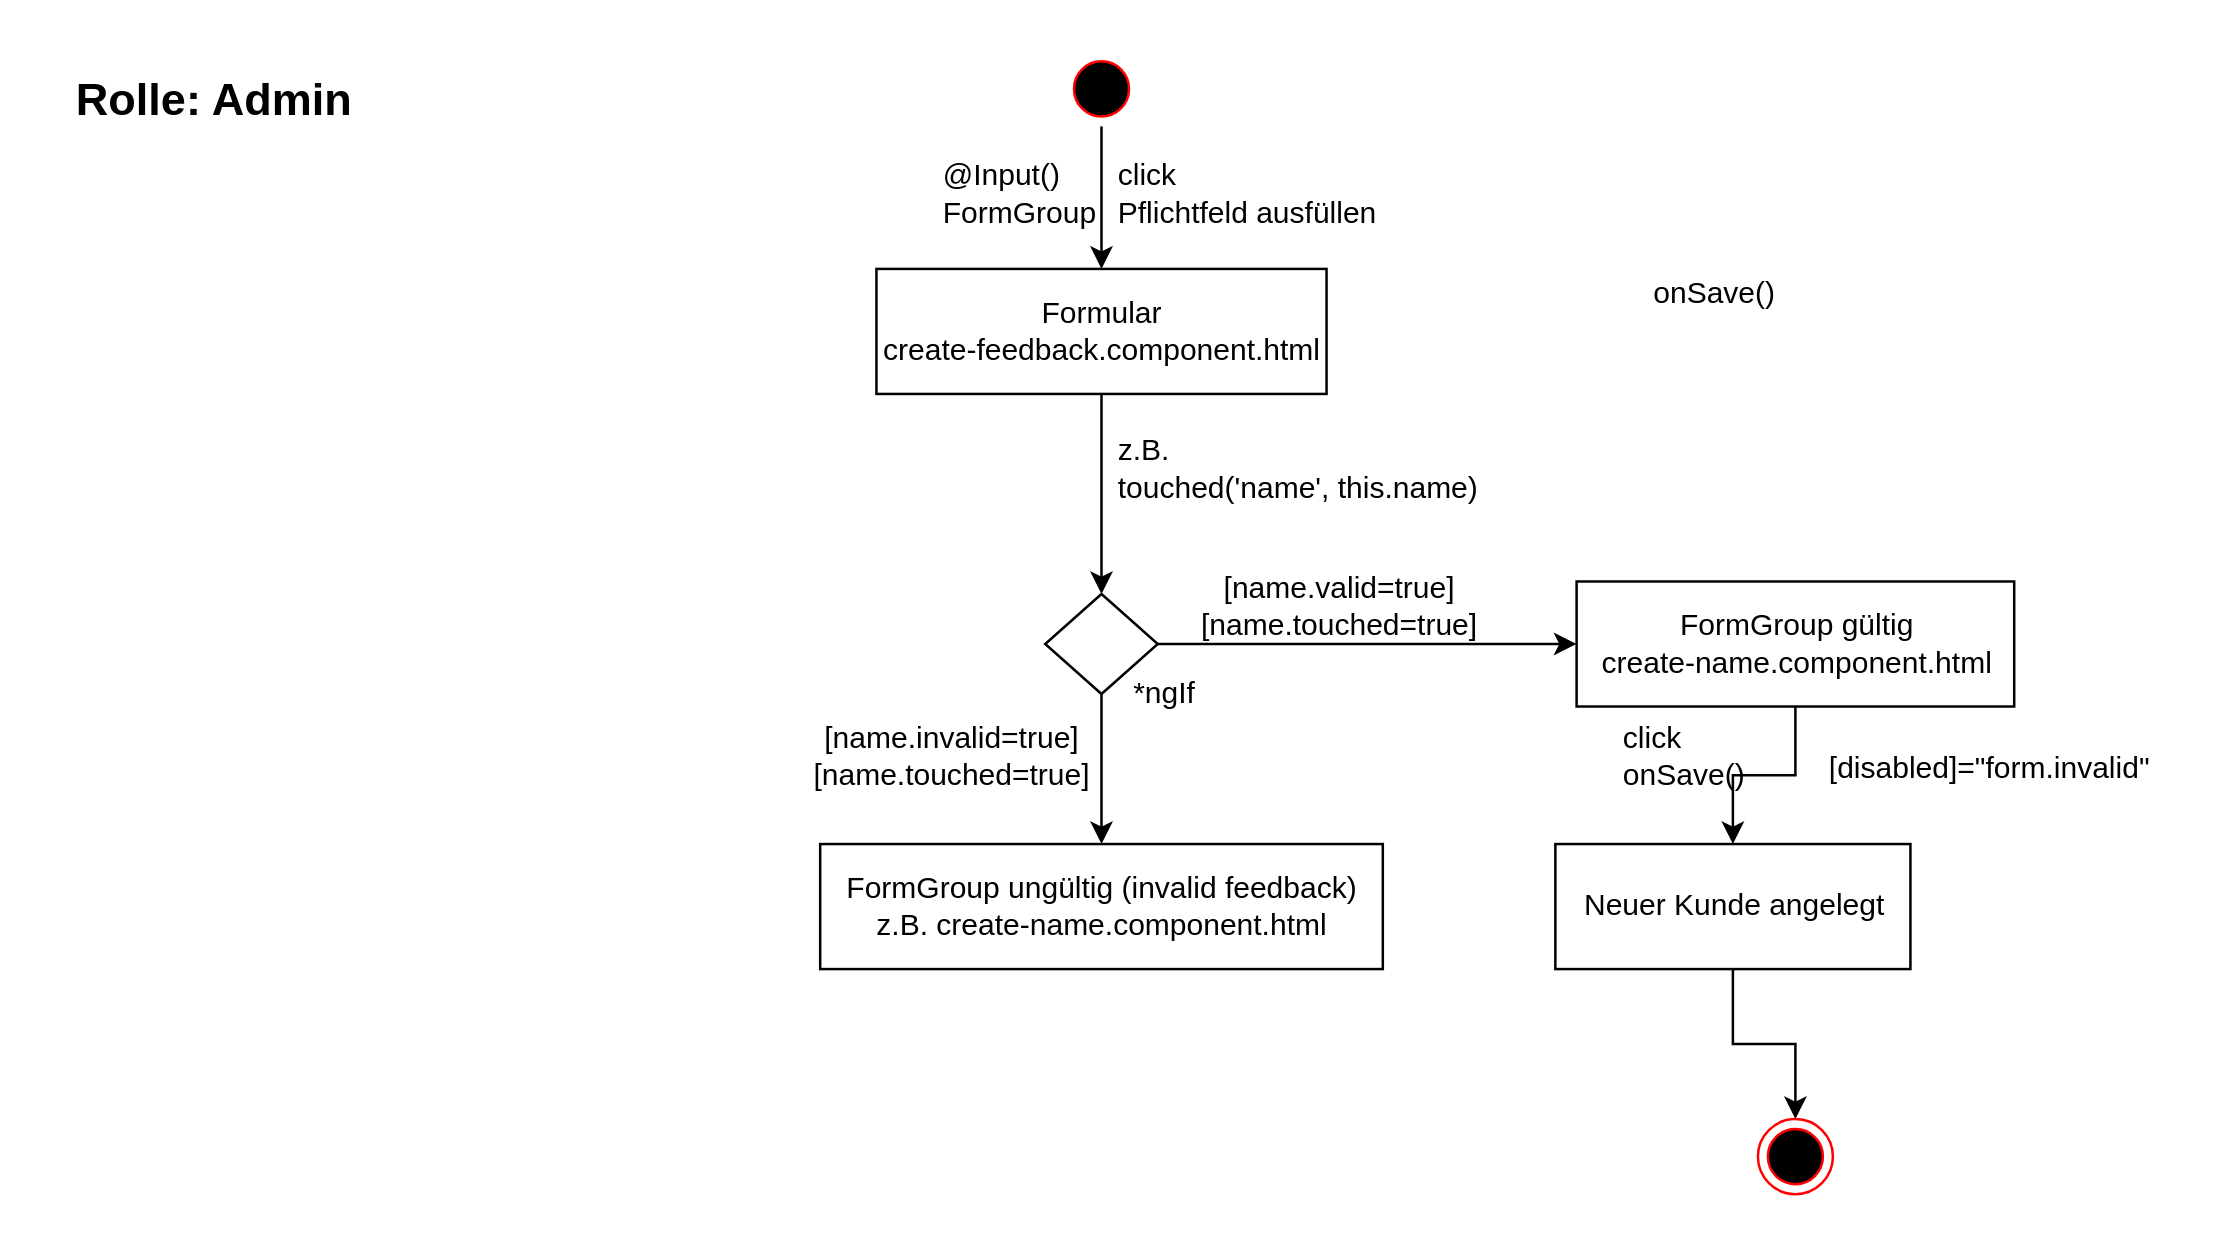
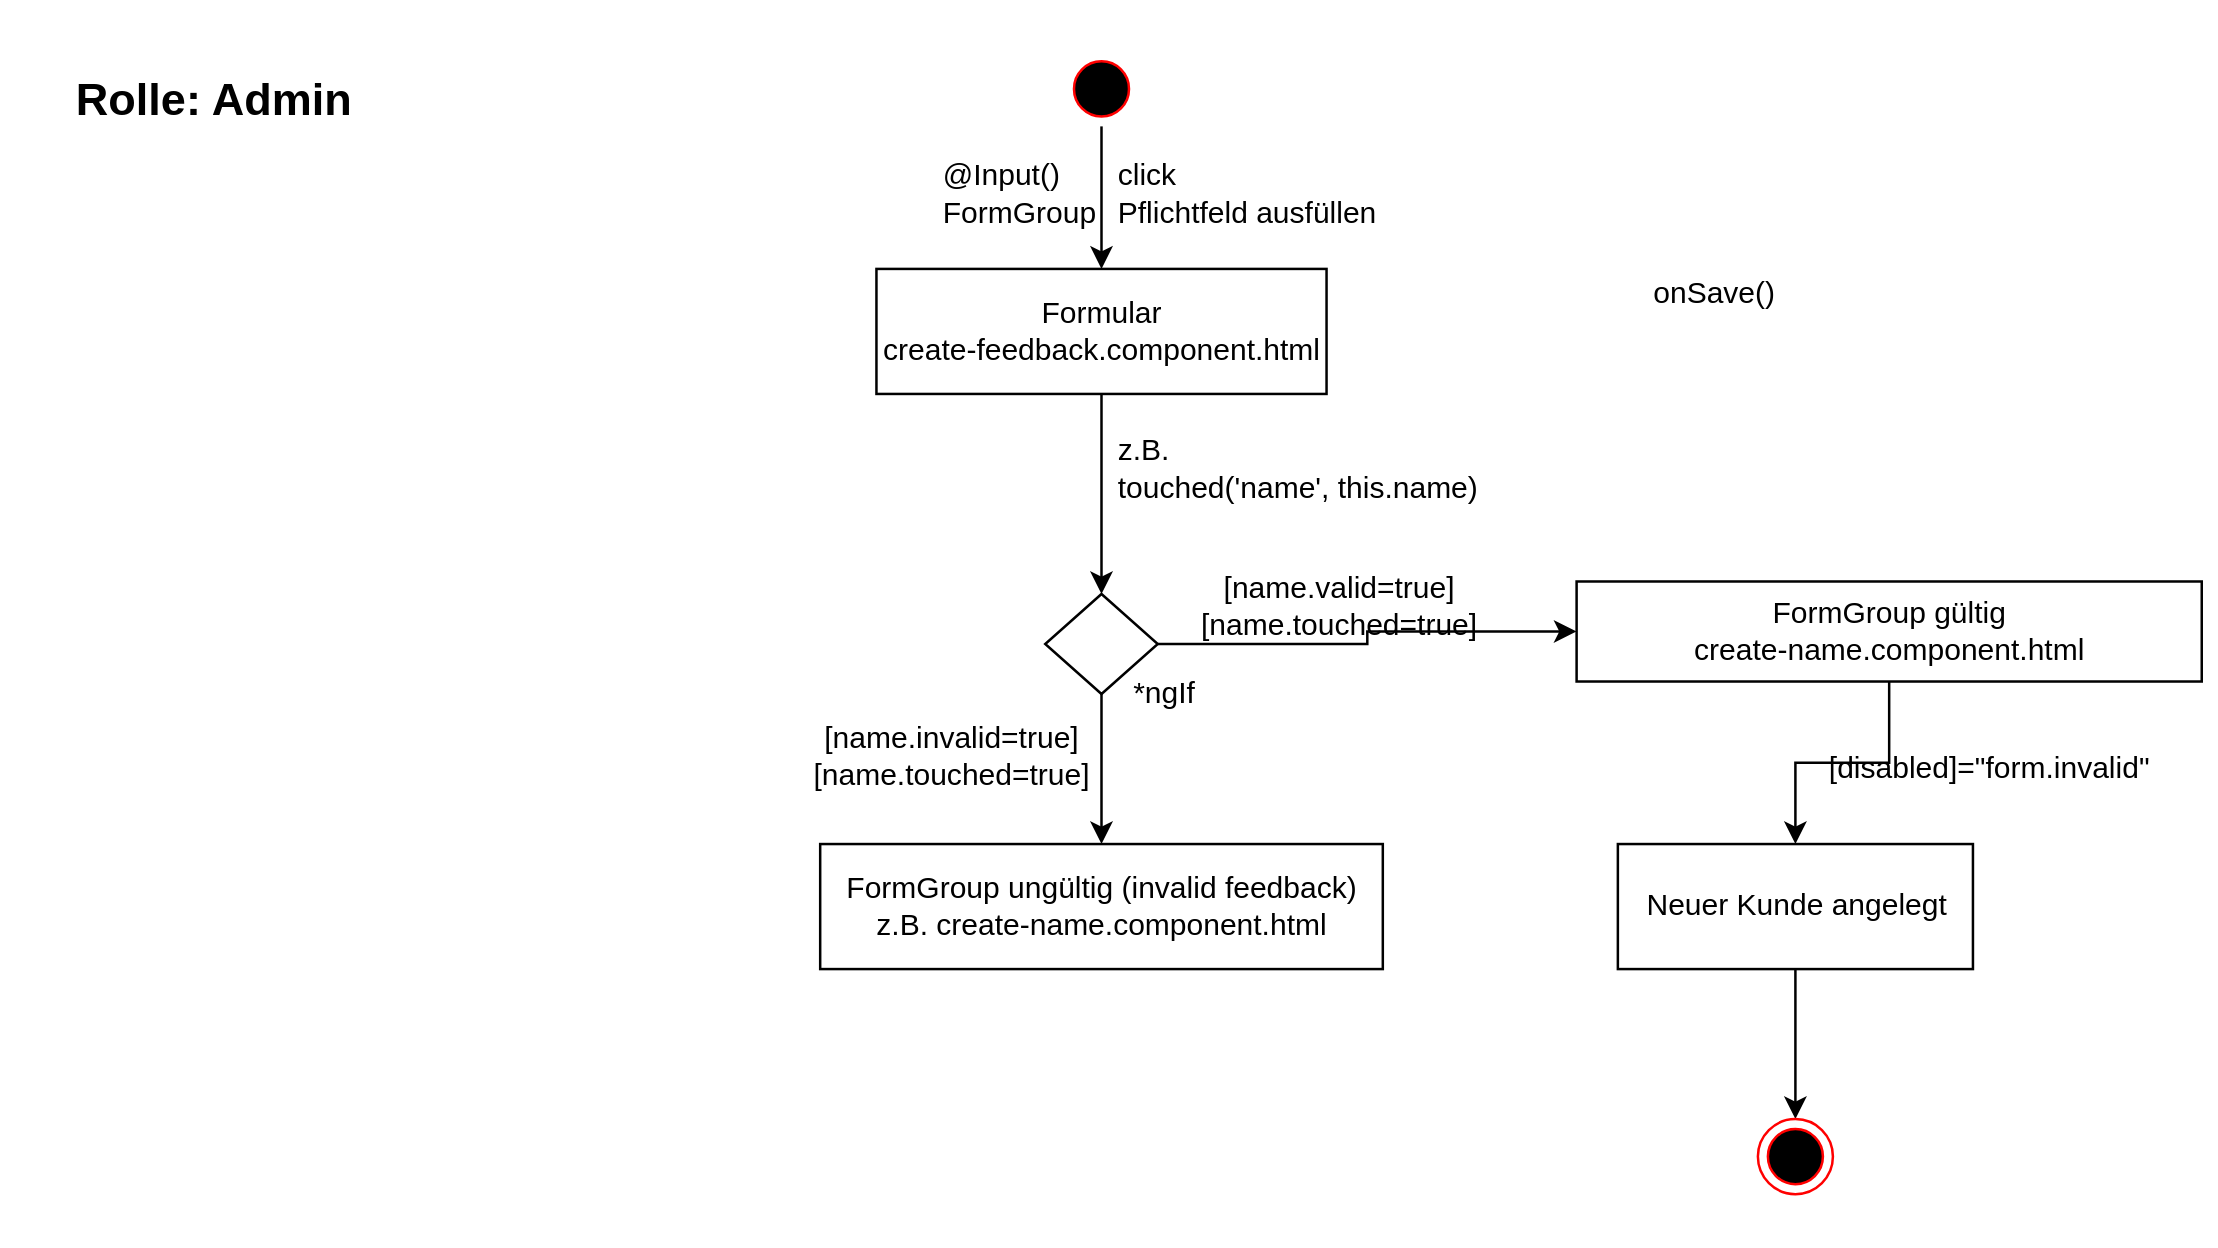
(1795, 644) -> (1889, 631)
(1693, 756) -> none
(1733, 906) -> (1795, 906)
